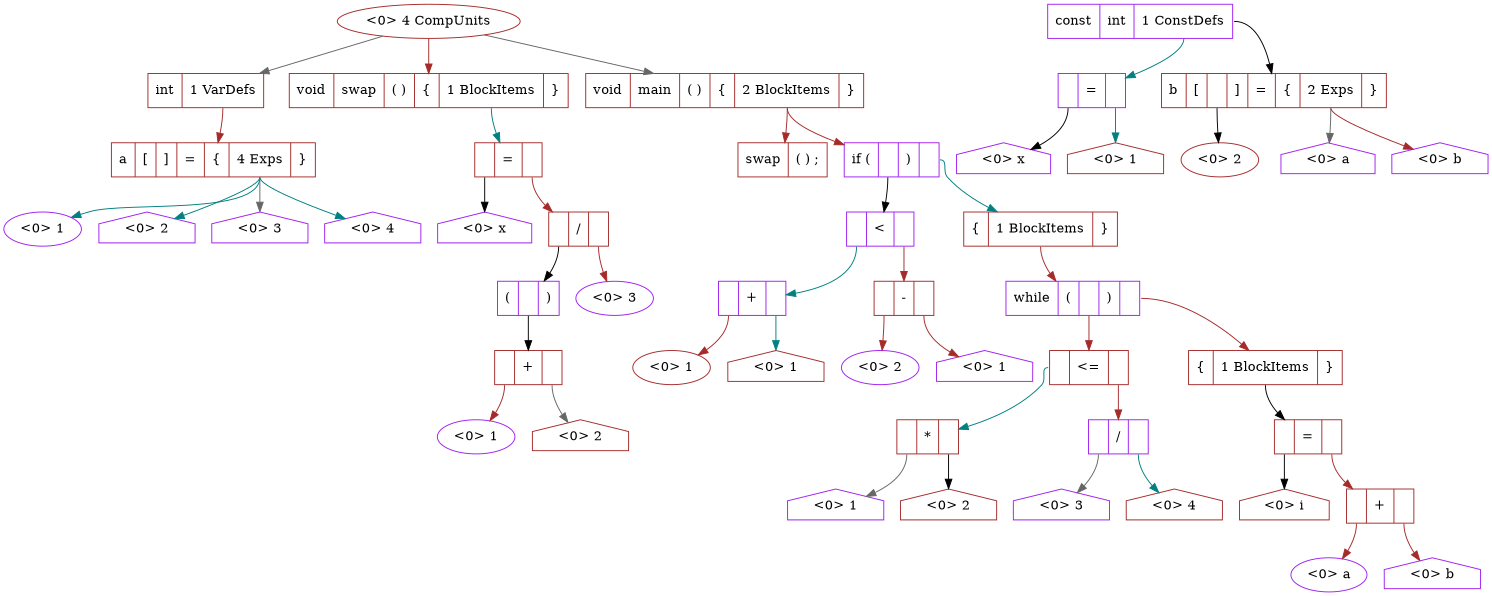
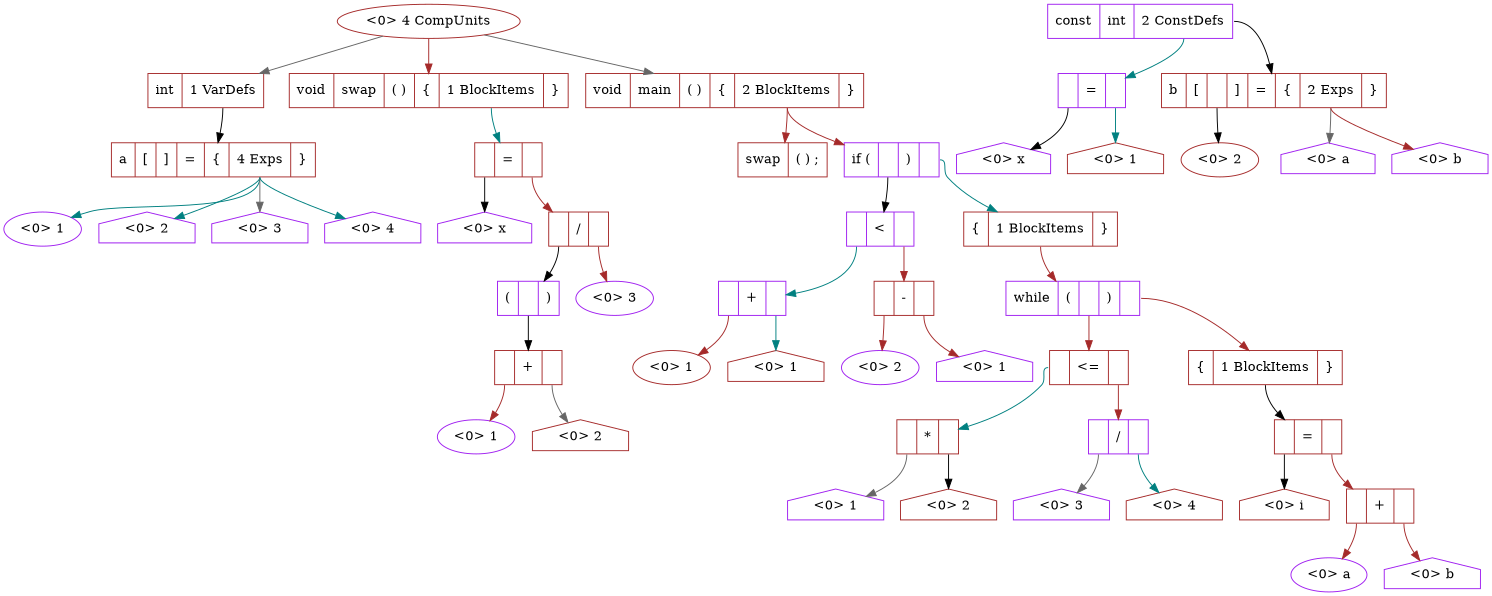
(1183, 21) -> (1183, 21)
(222, 121) -> (222, 121)
